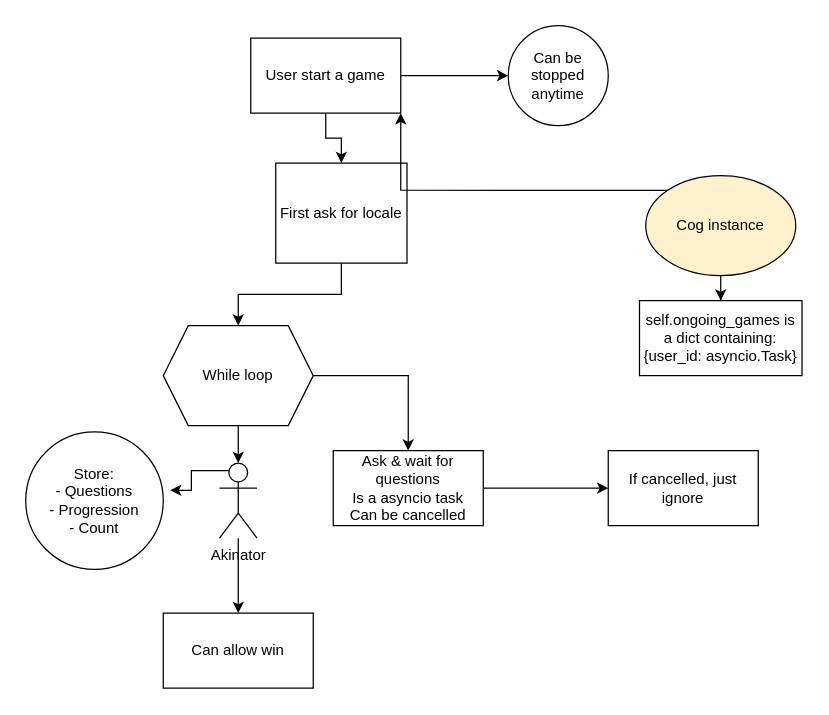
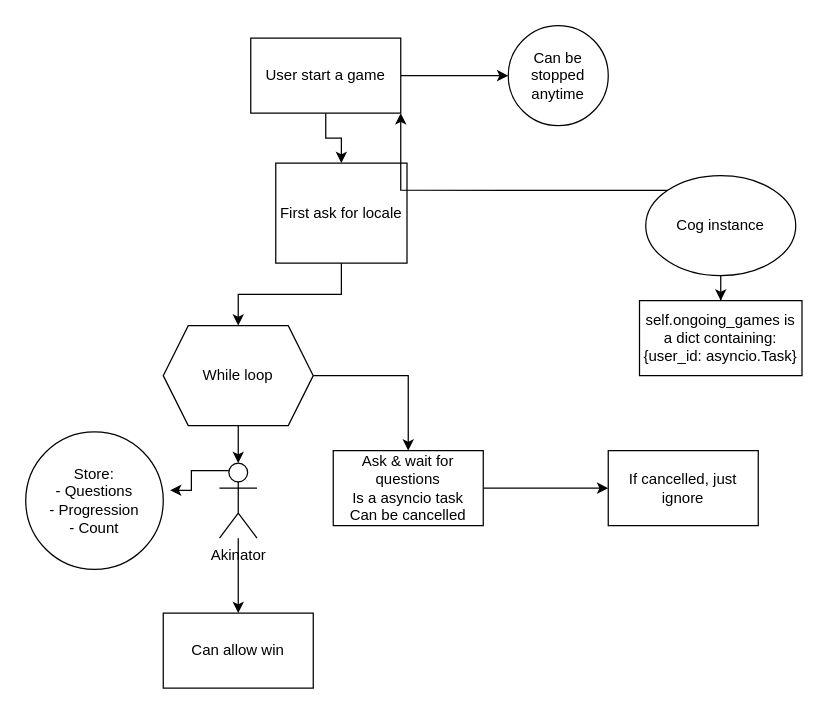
(721, 226) -> (721, 226)
